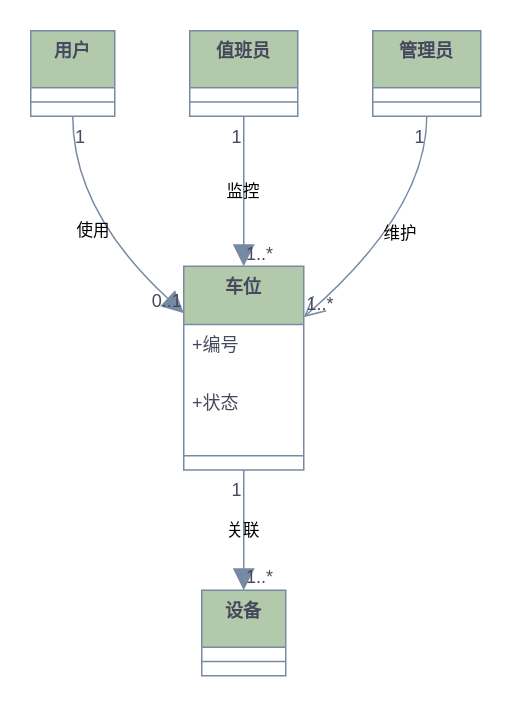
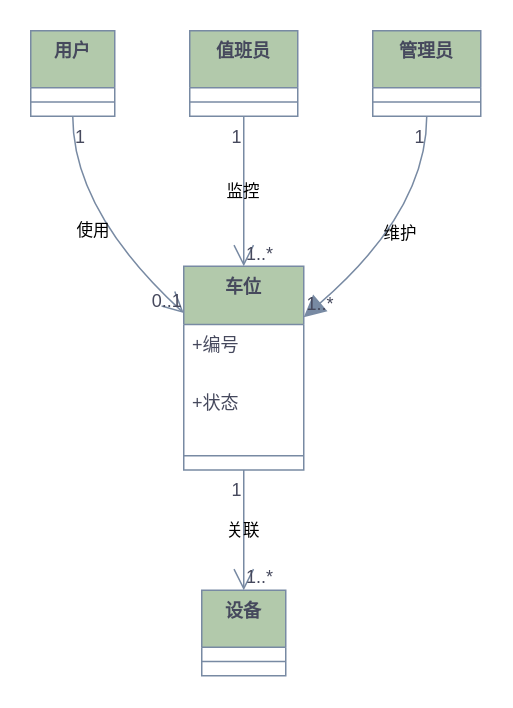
(244, 243) -> (244, 252)
(375, 244) -> (383, 236)
(167, 297) -> (173, 303)
(244, 567) -> (244, 575)
